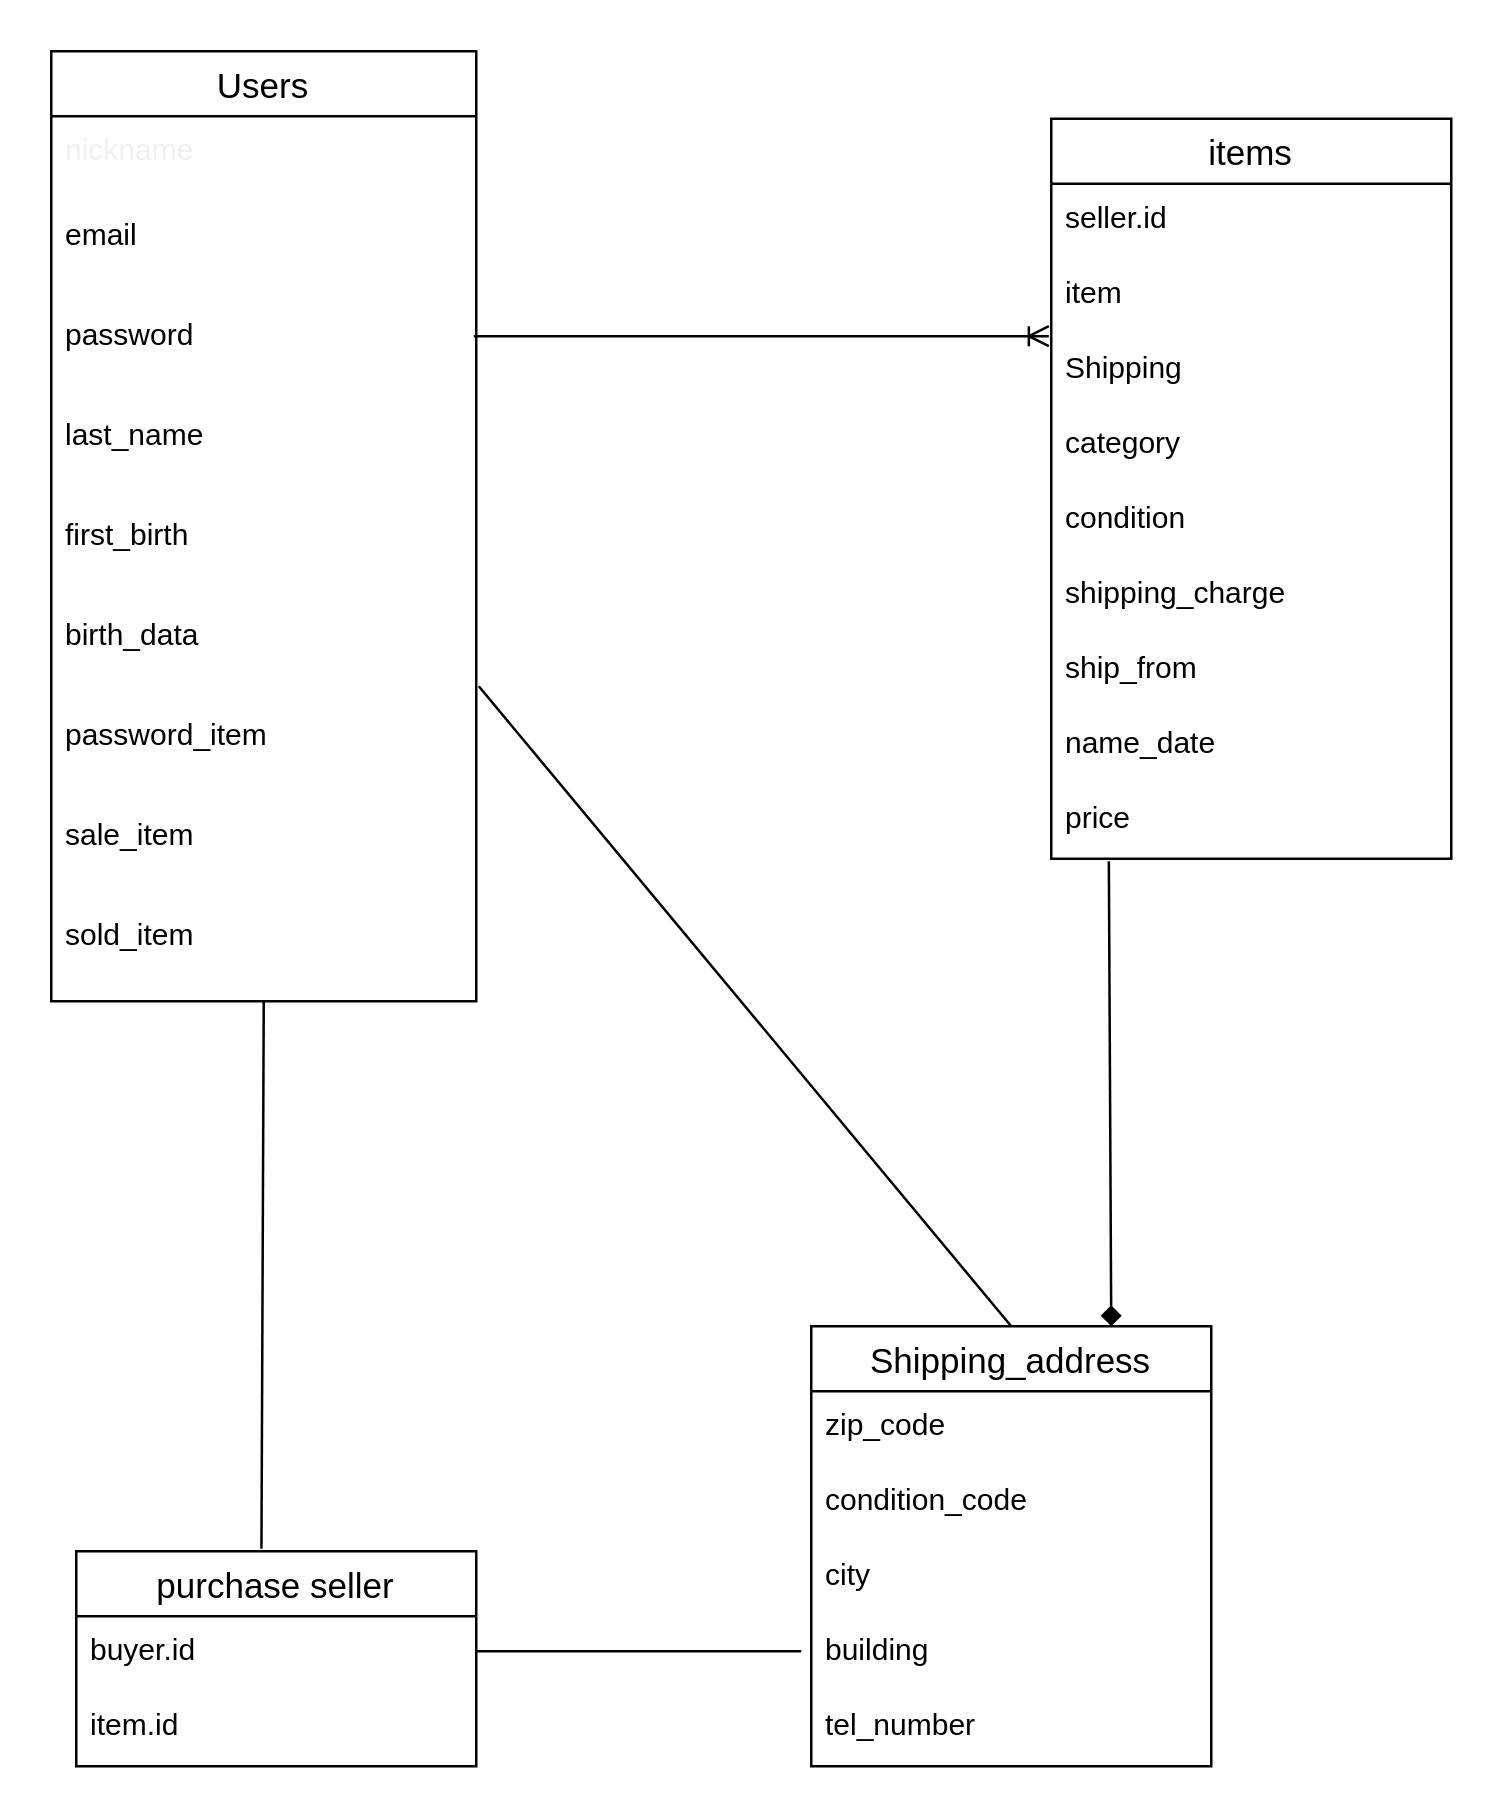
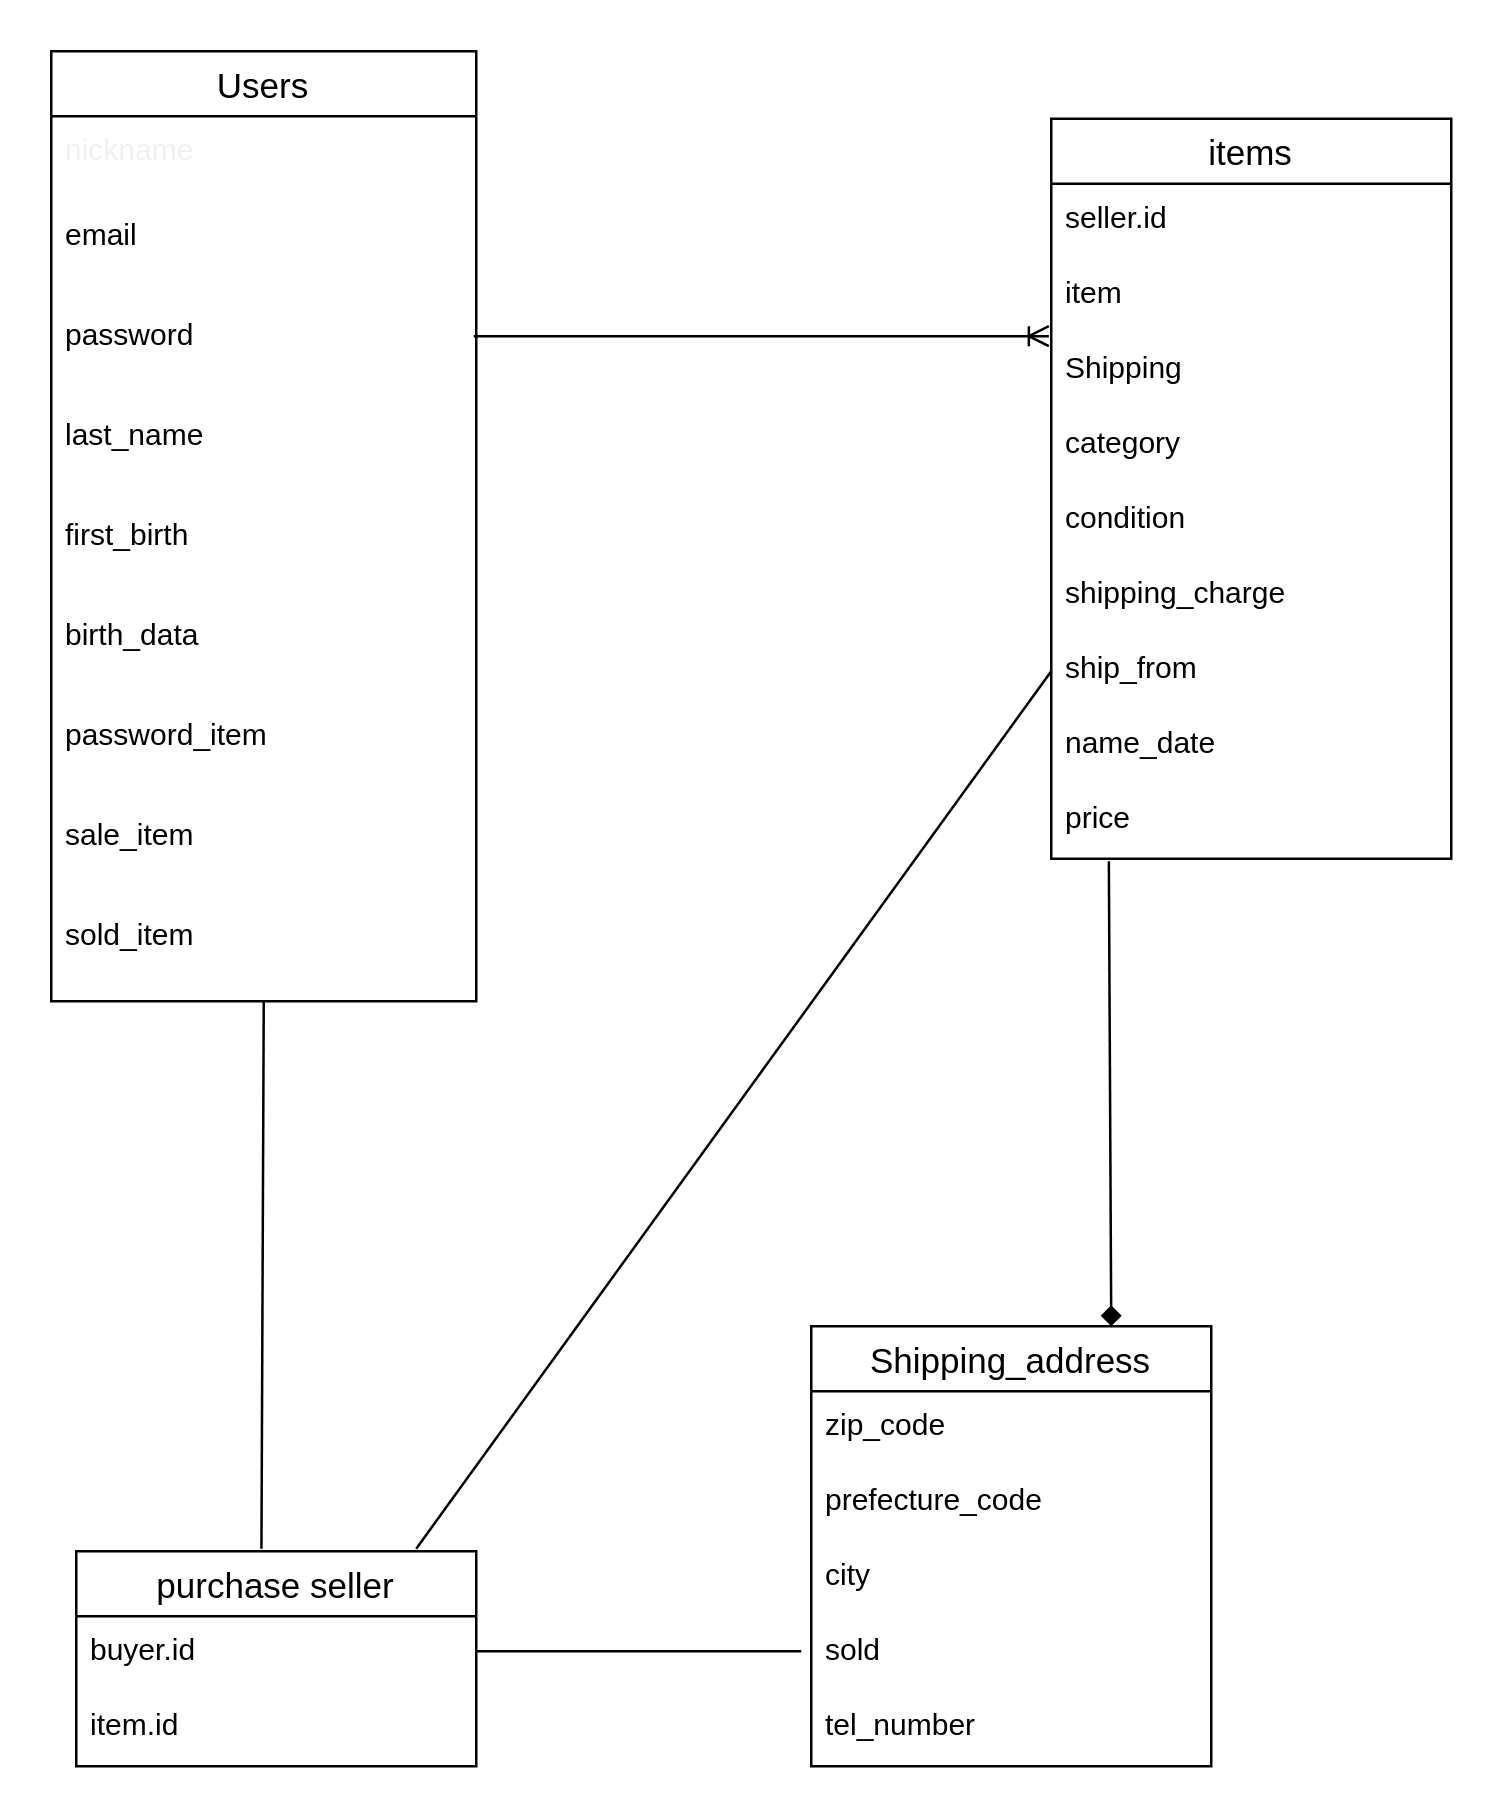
(628, 865) -> none
none -> (596, 1300)
(935, 1500) -> (951, 1500)
(881, 1650) -> (855, 1650)
